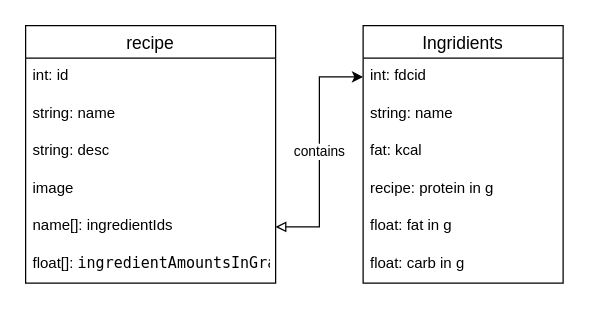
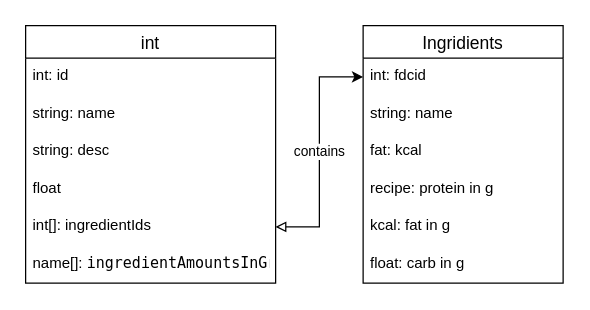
(150, 43) -> (150, 43)
(52, 188) -> (52, 188)
(114, 226) -> (107, 226)
(422, 226) -> (418, 226)
(152, 272) -> (152, 272)
